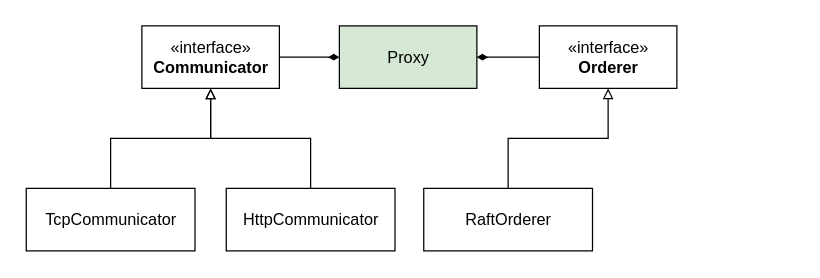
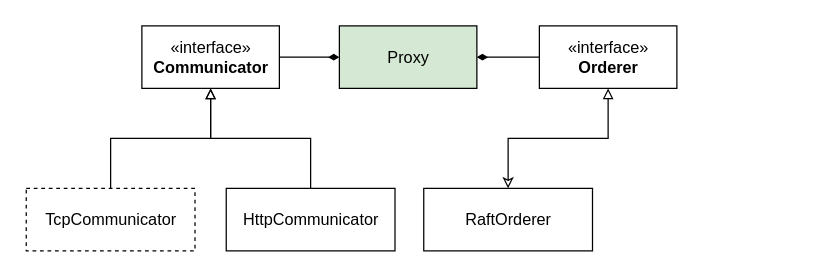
(508, 181) -> (508, 178)
(111, 219) -> (111, 219)
